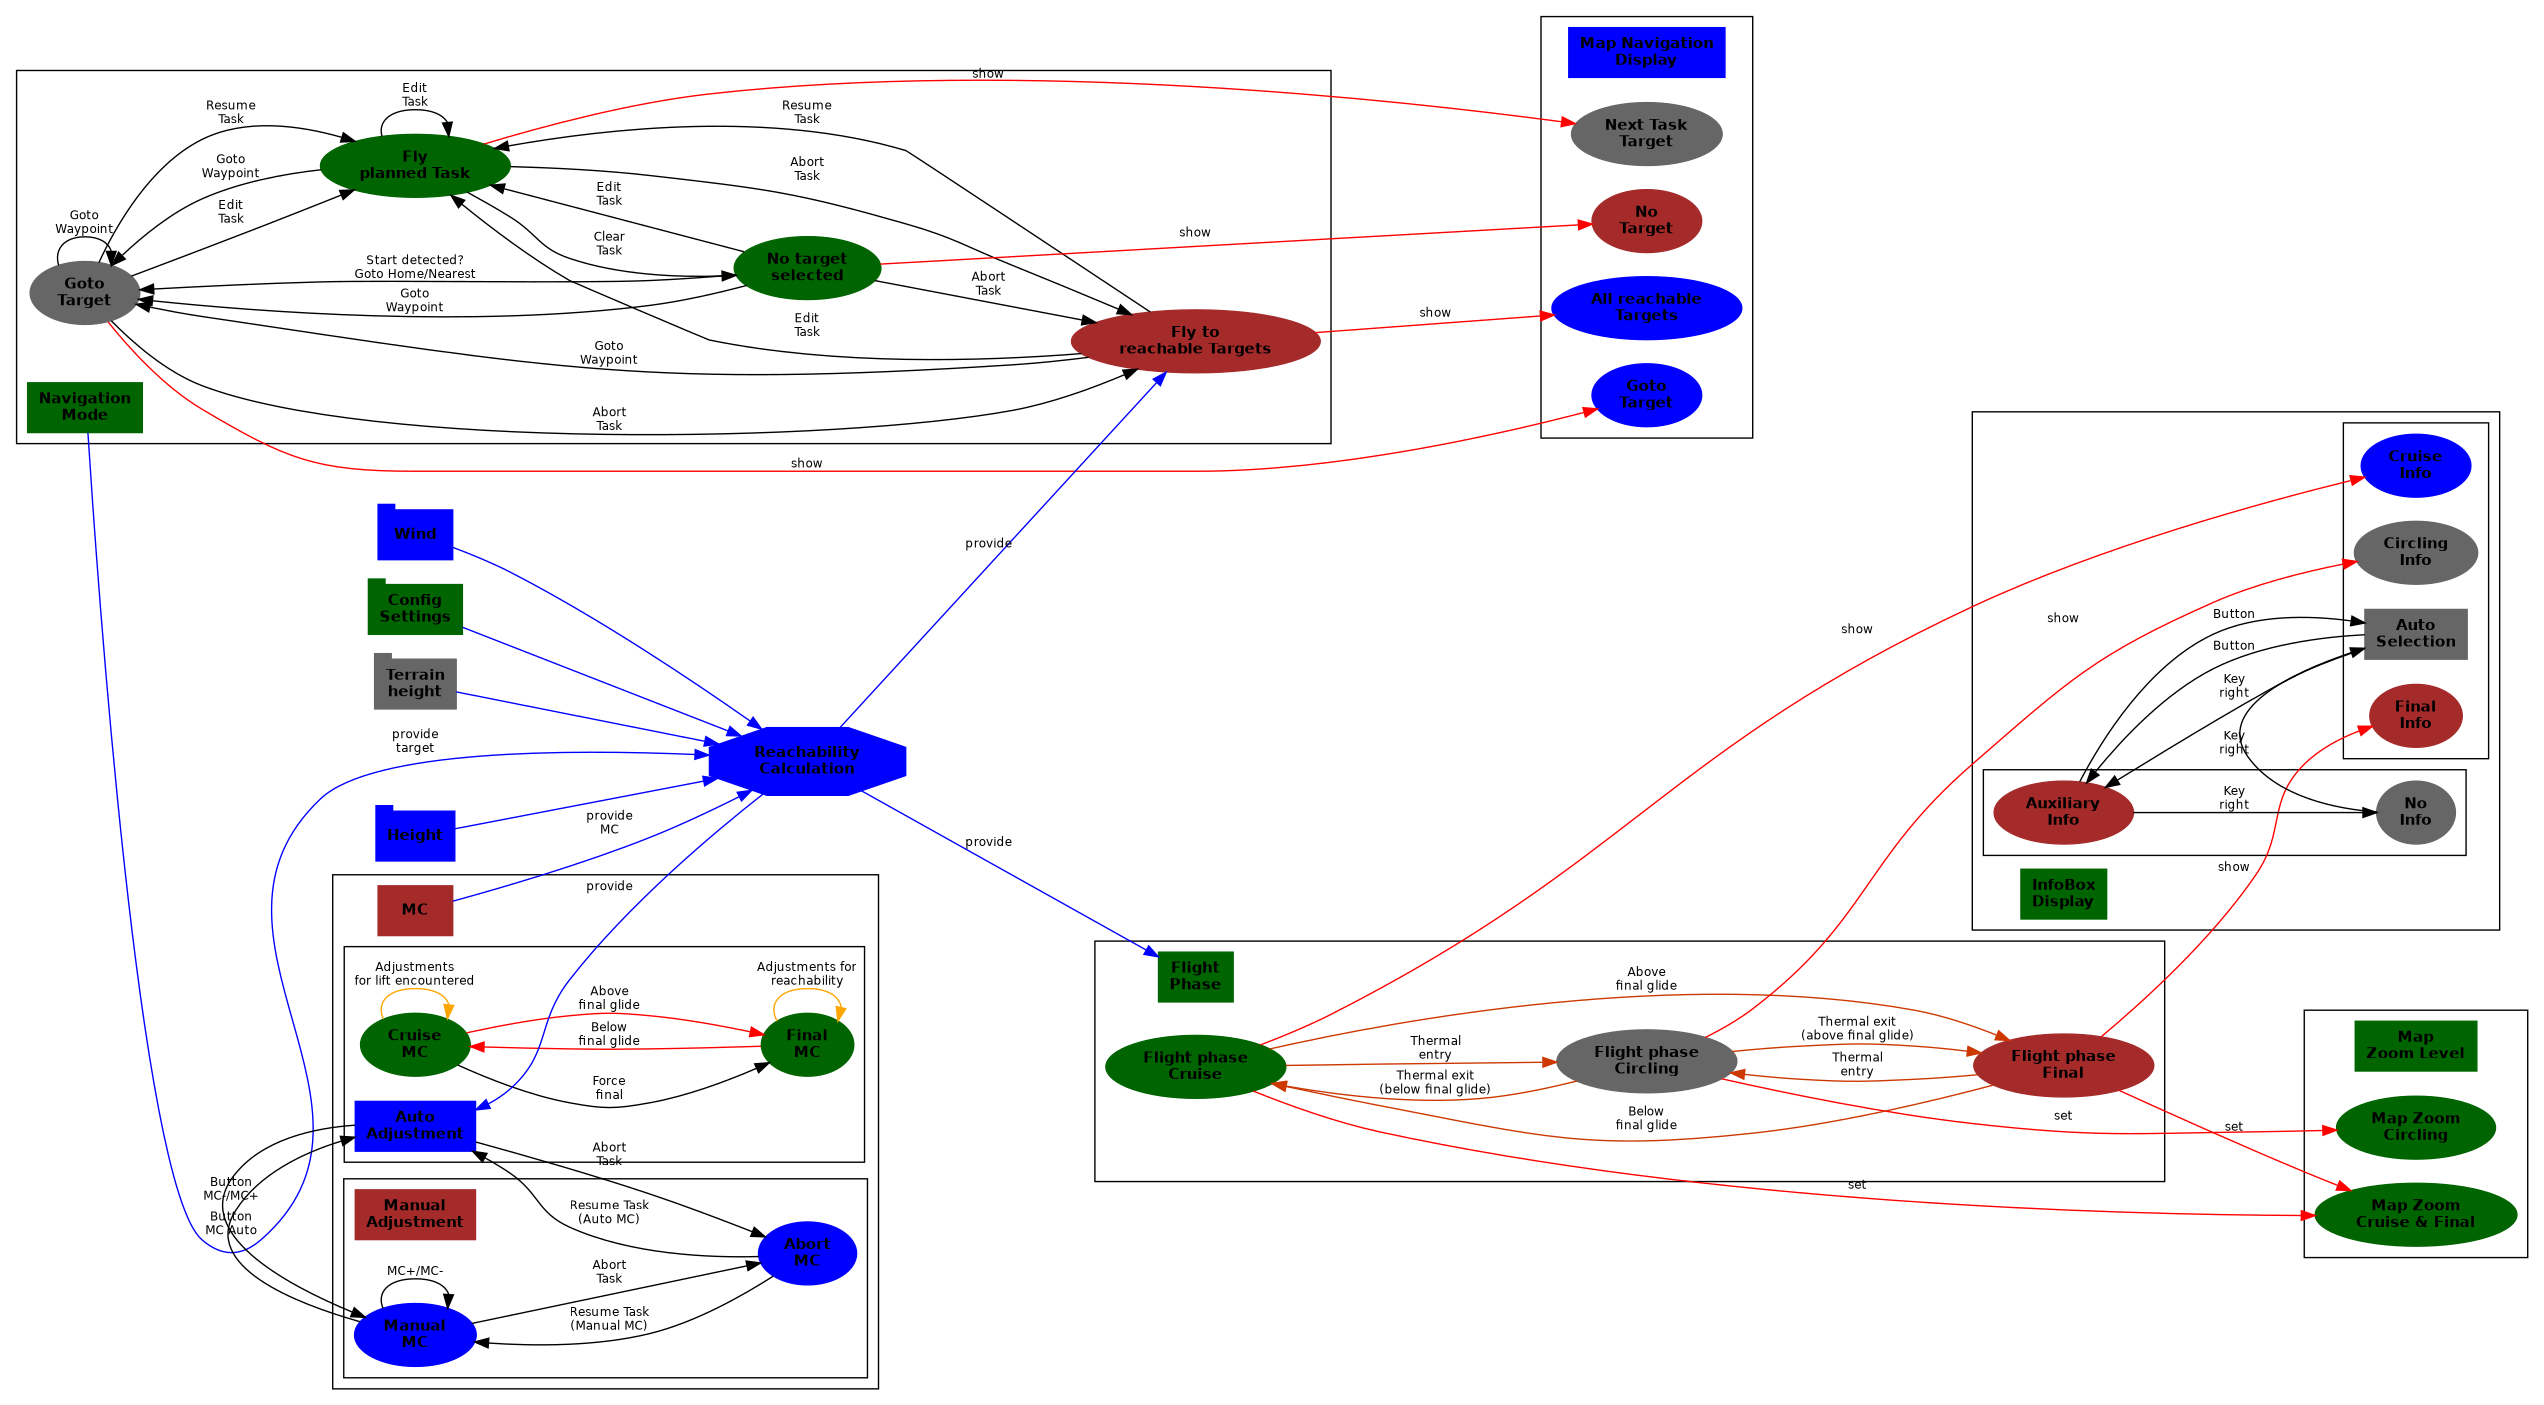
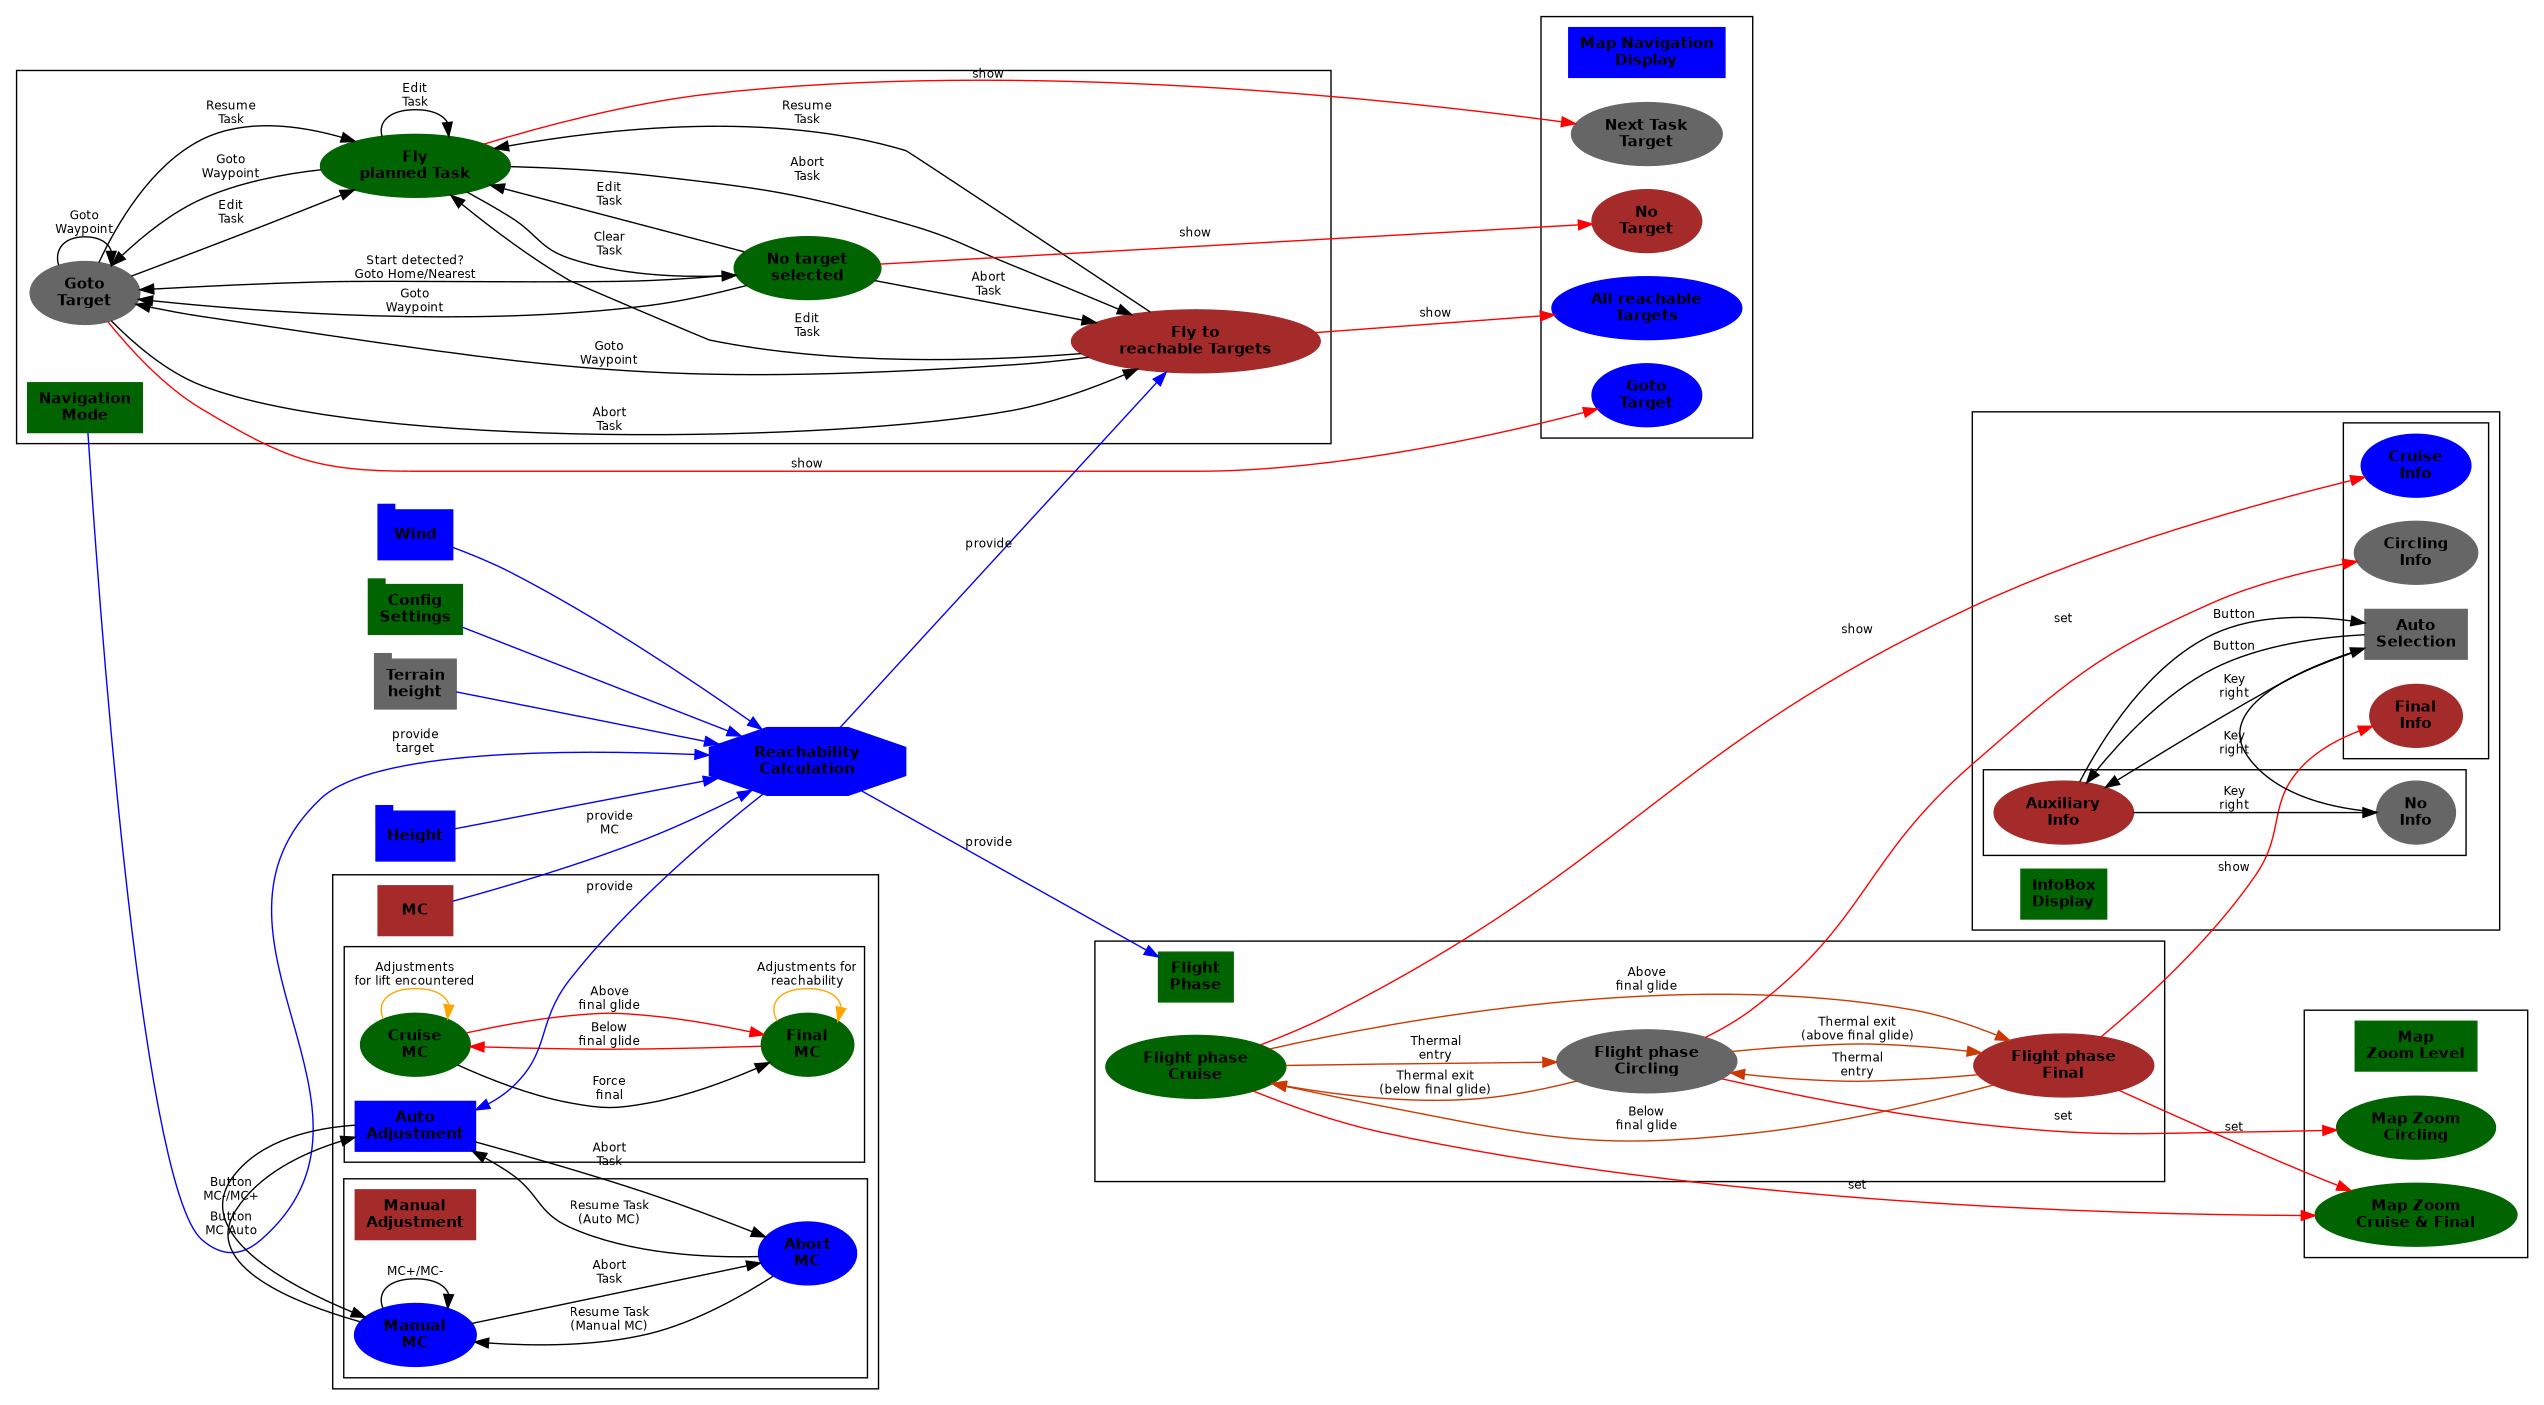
(2064, 619) -> (2064, 619)
